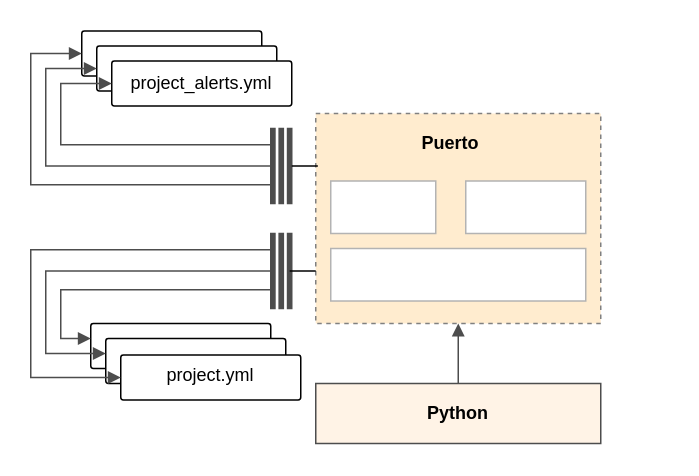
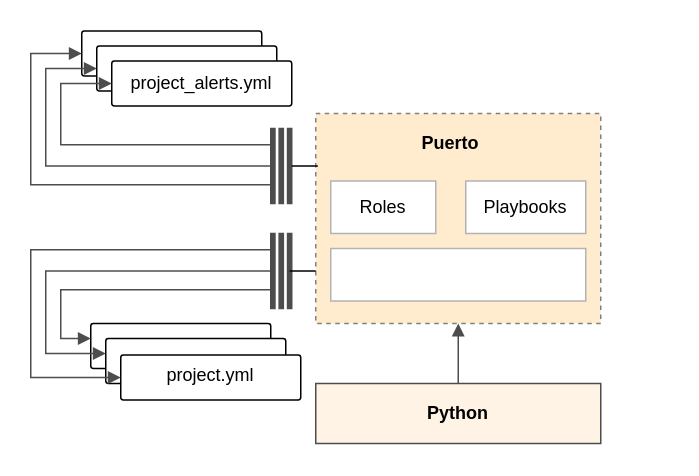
none -> (383, 207)
none -> (526, 207)
